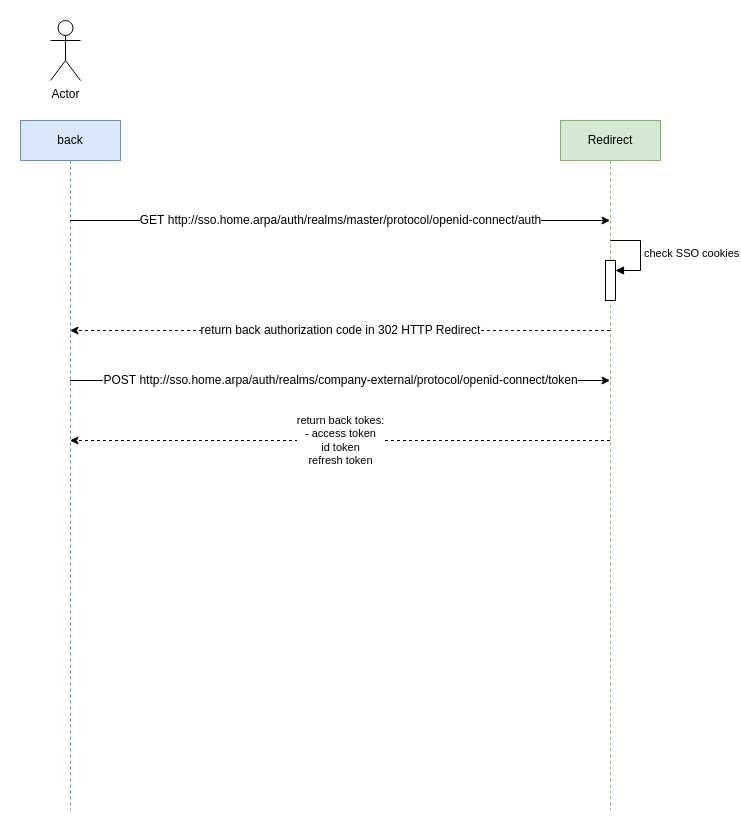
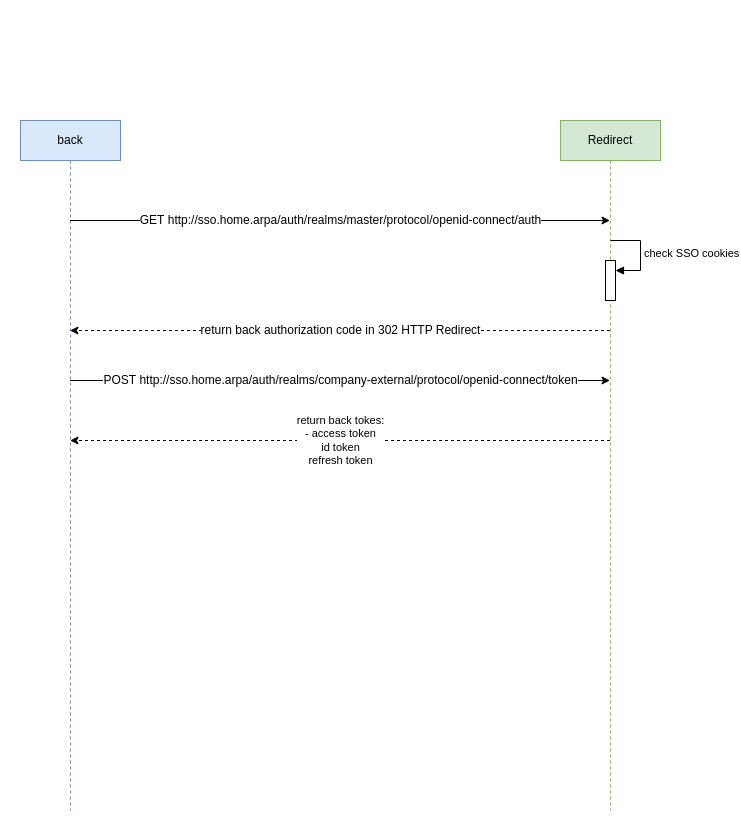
(66, 51) -> none
